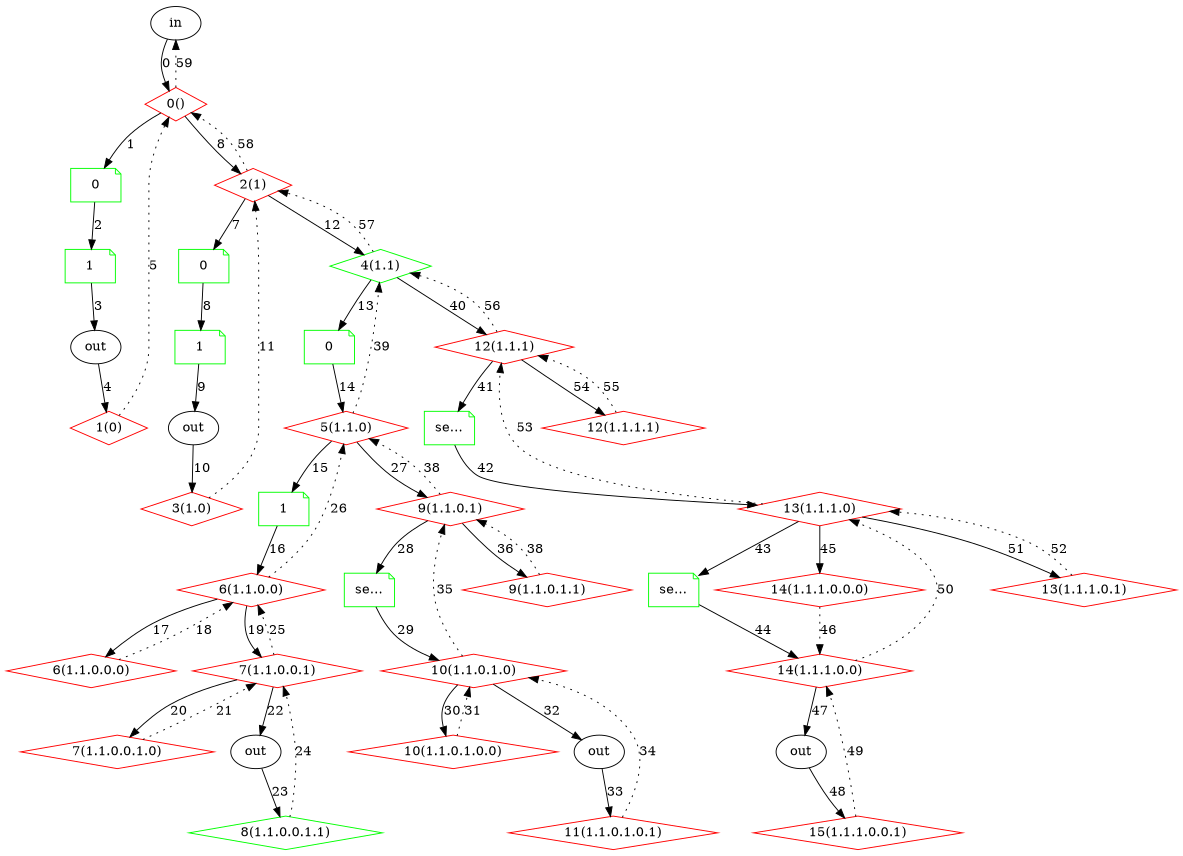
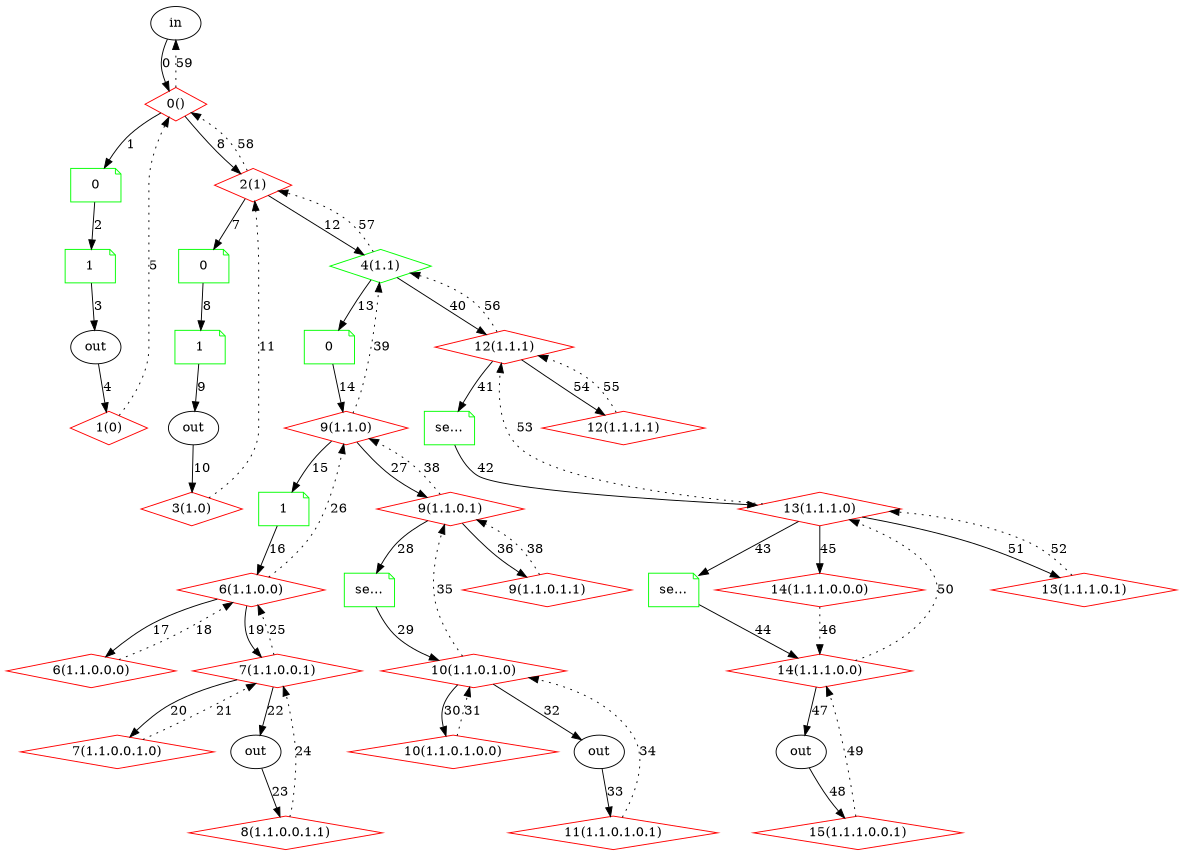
(346, 428) -> (346, 428)
(286, 833) -> (286, 833)
